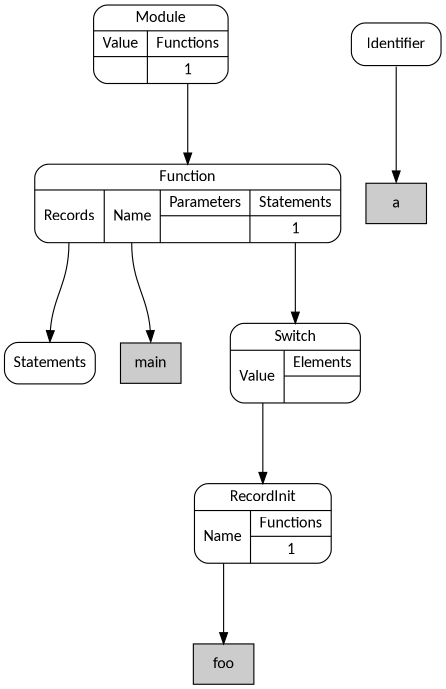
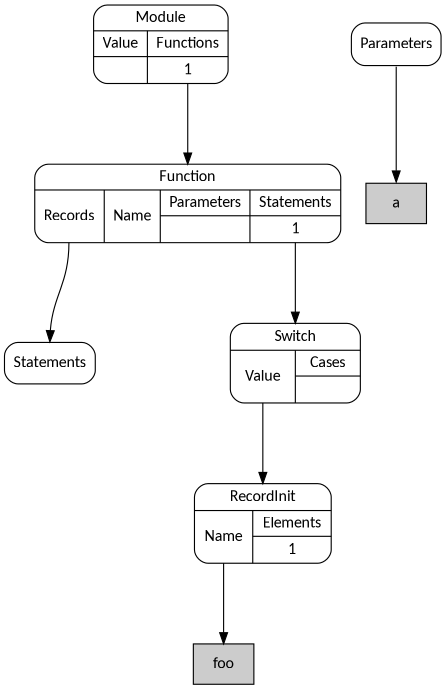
(396, 44) -> (396, 44)
(151, 363) -> none
(322, 363) -> (328, 363)
(291, 523) -> (292, 523)
